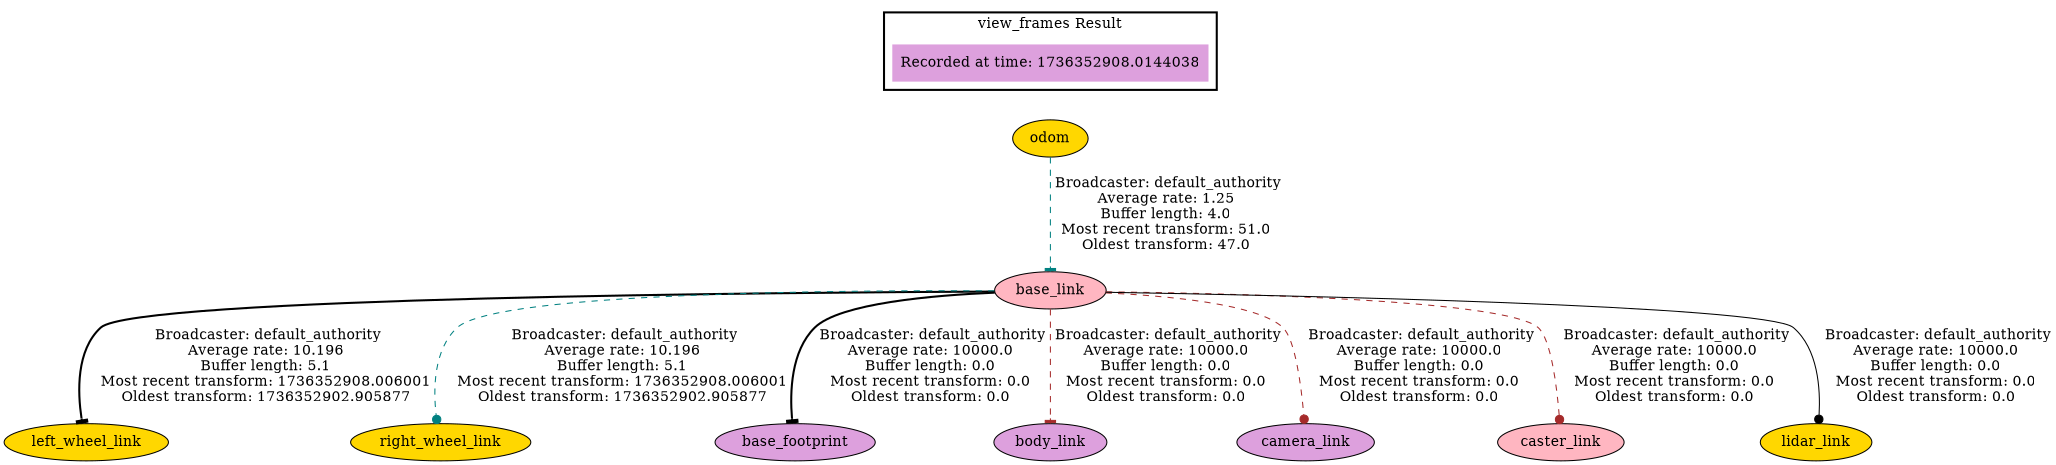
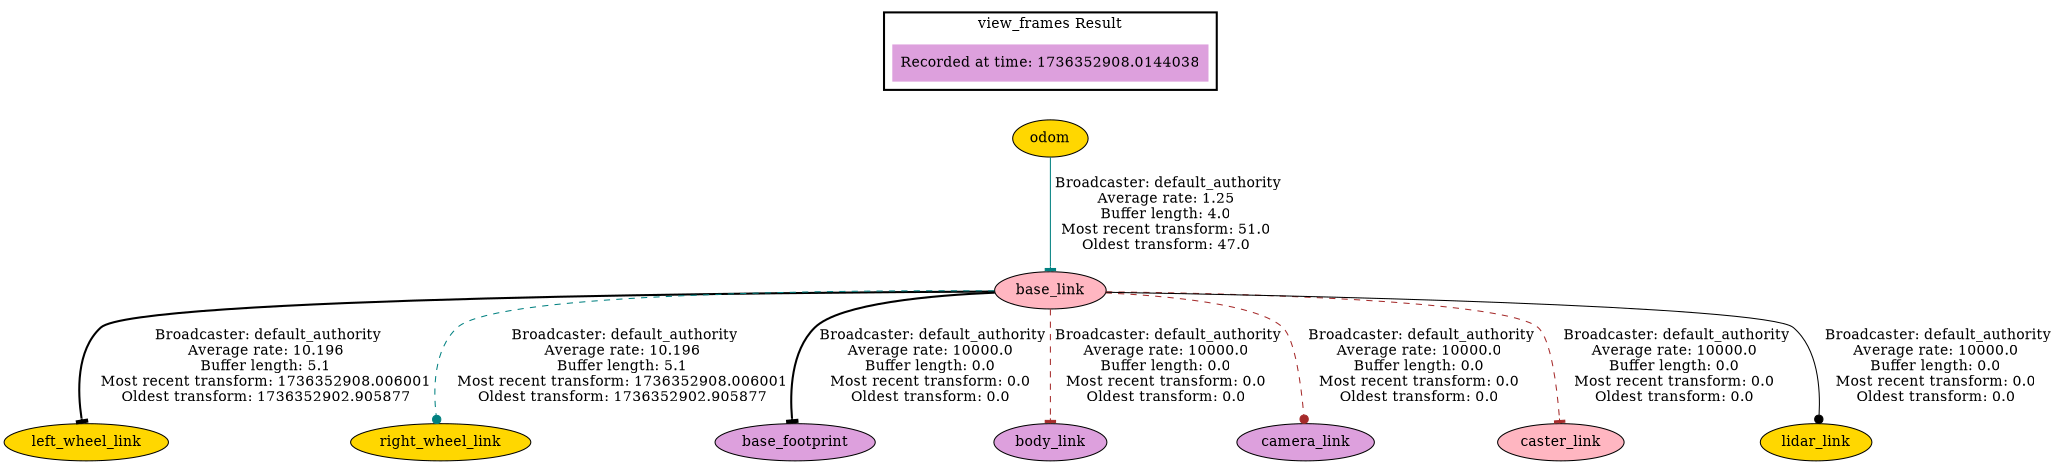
(1050, 212) -> (1050, 212)
(1448, 307) -> (1448, 307)
